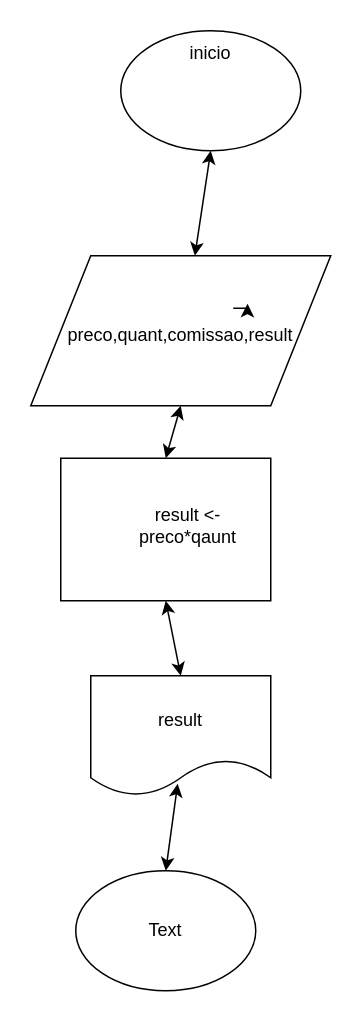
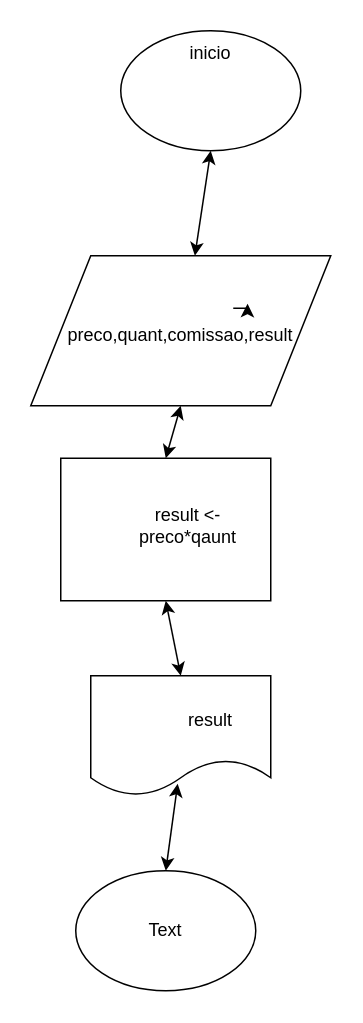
(181, 721) -> (211, 721)
